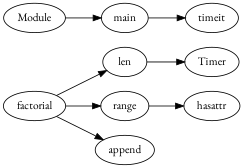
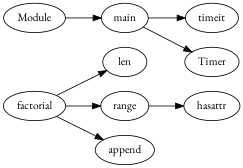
(162, 62) -> (164, 38)
